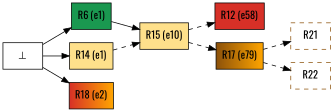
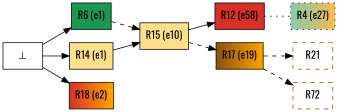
none -> (313, 16)
(122, 25) -> (122, 25)
(198, 27) -> (198, 27)
(123, 47) -> (123, 47)
(240, 56) -> (240, 56)
(311, 76) -> (313, 96)
